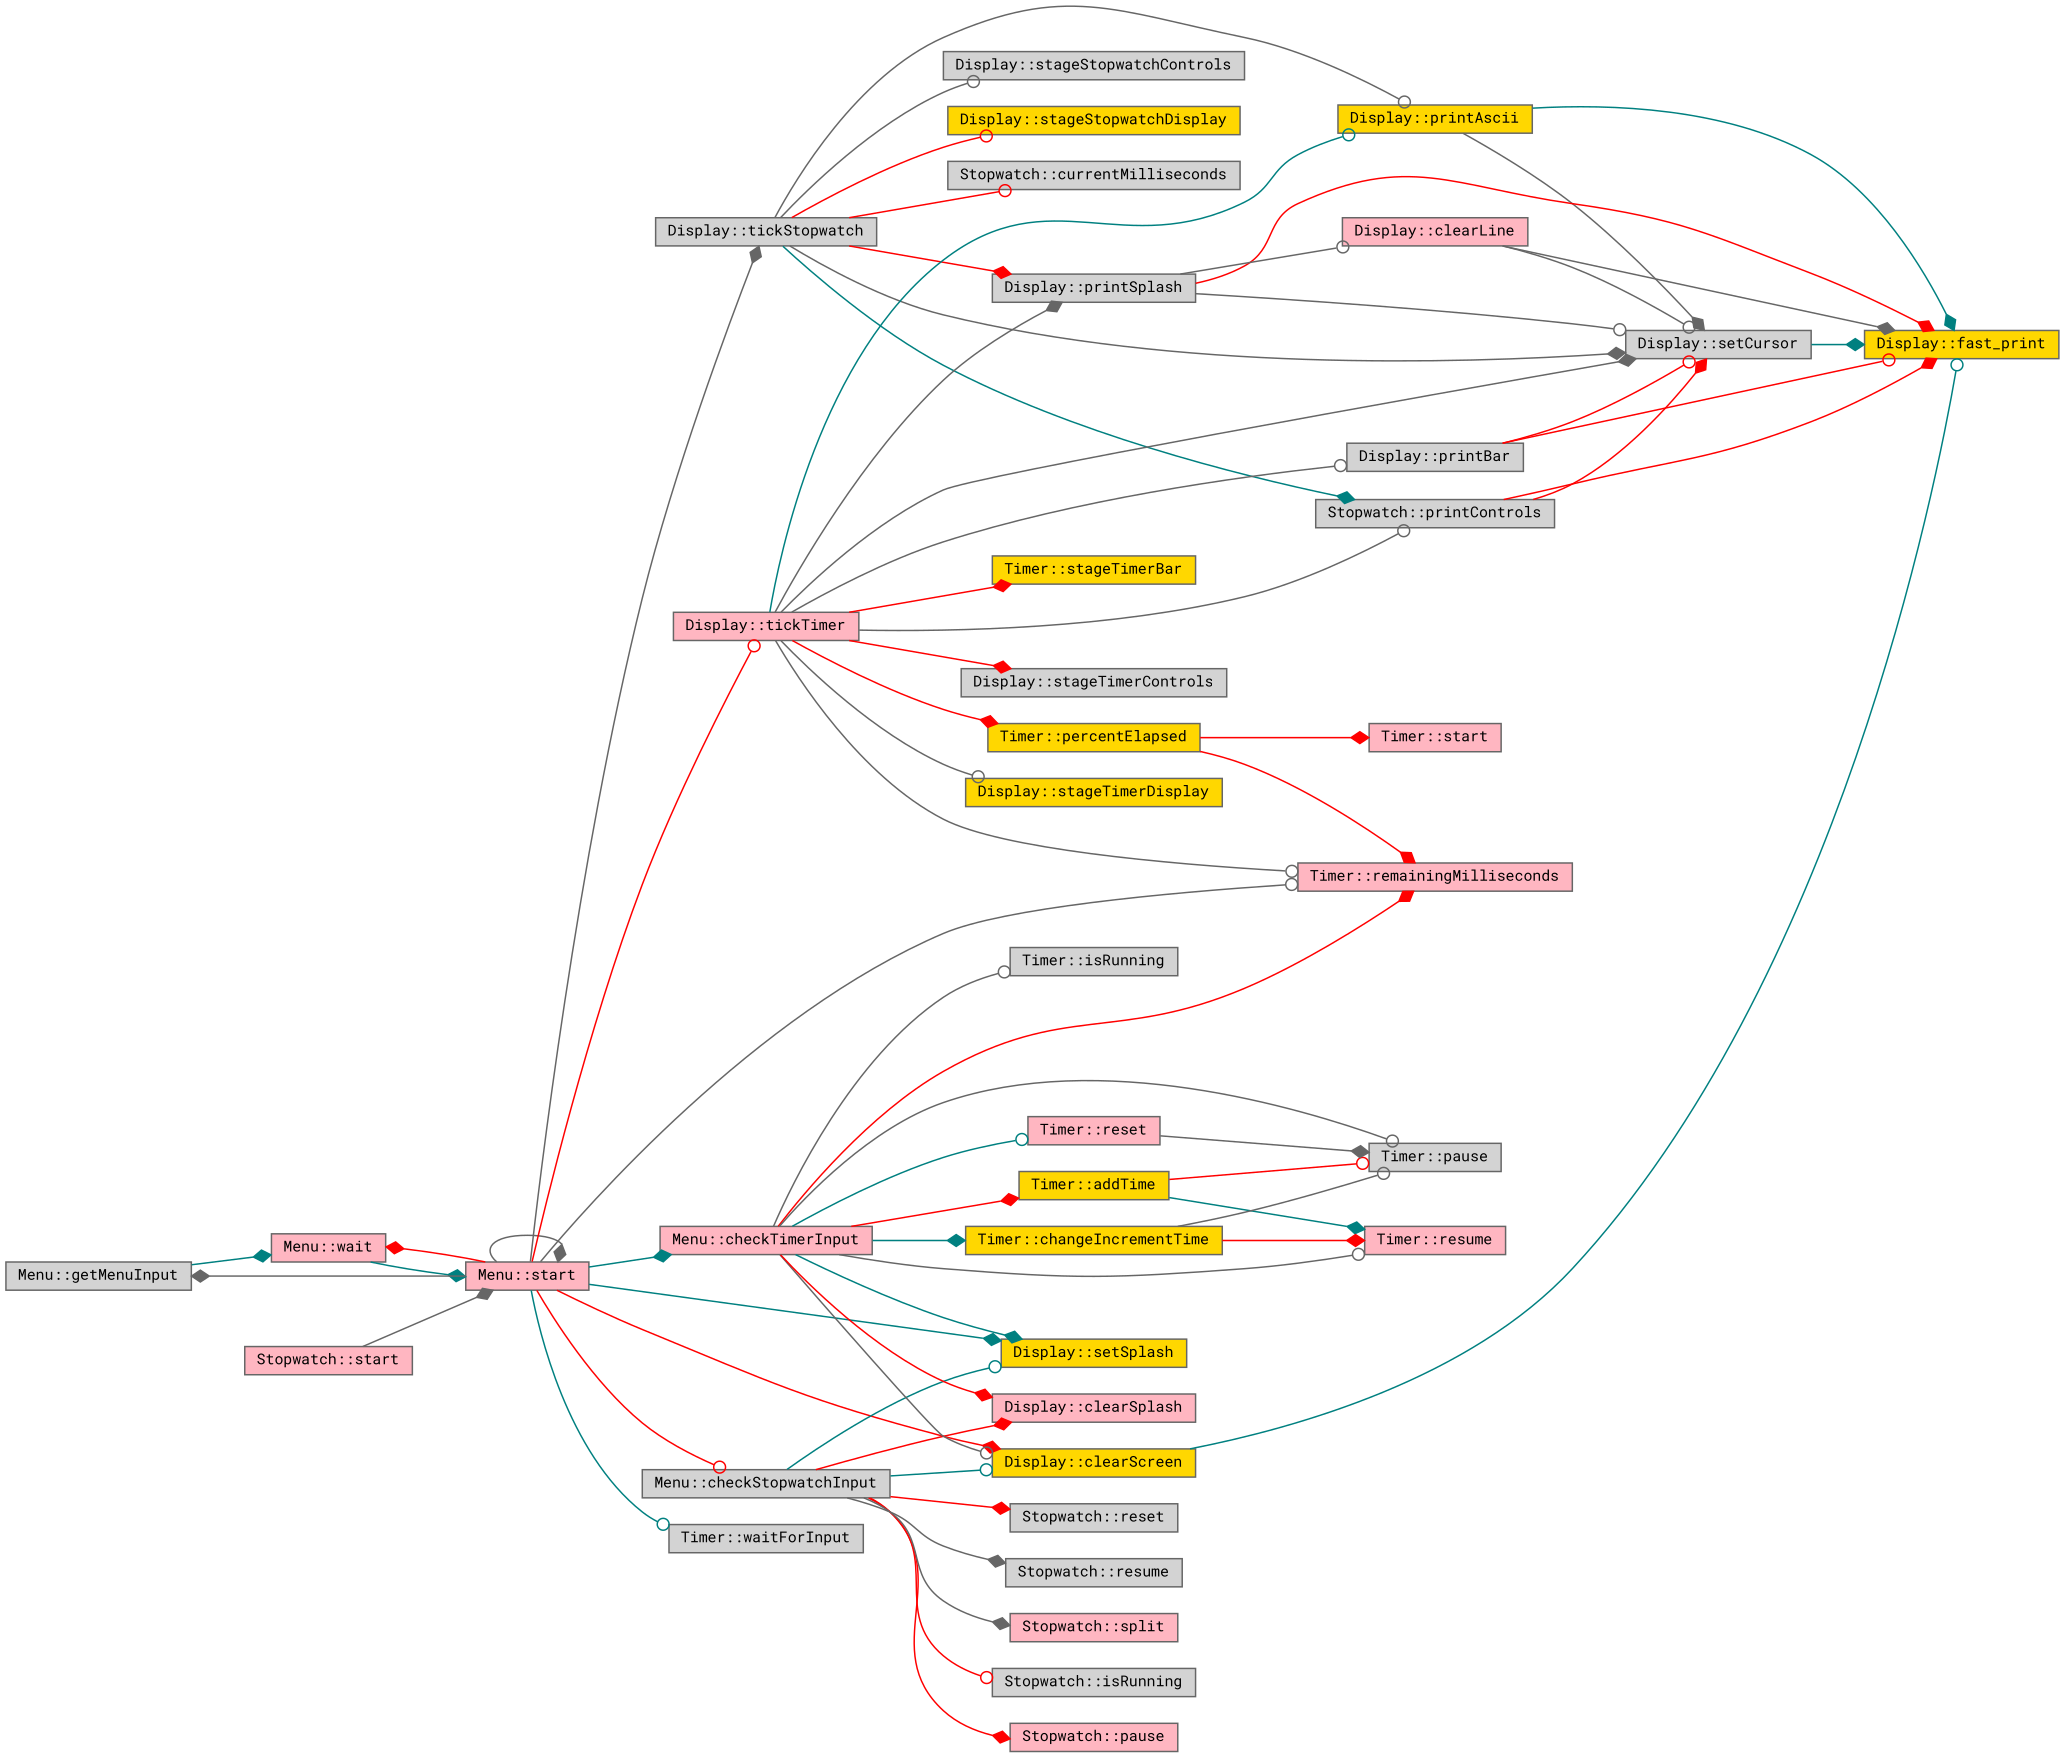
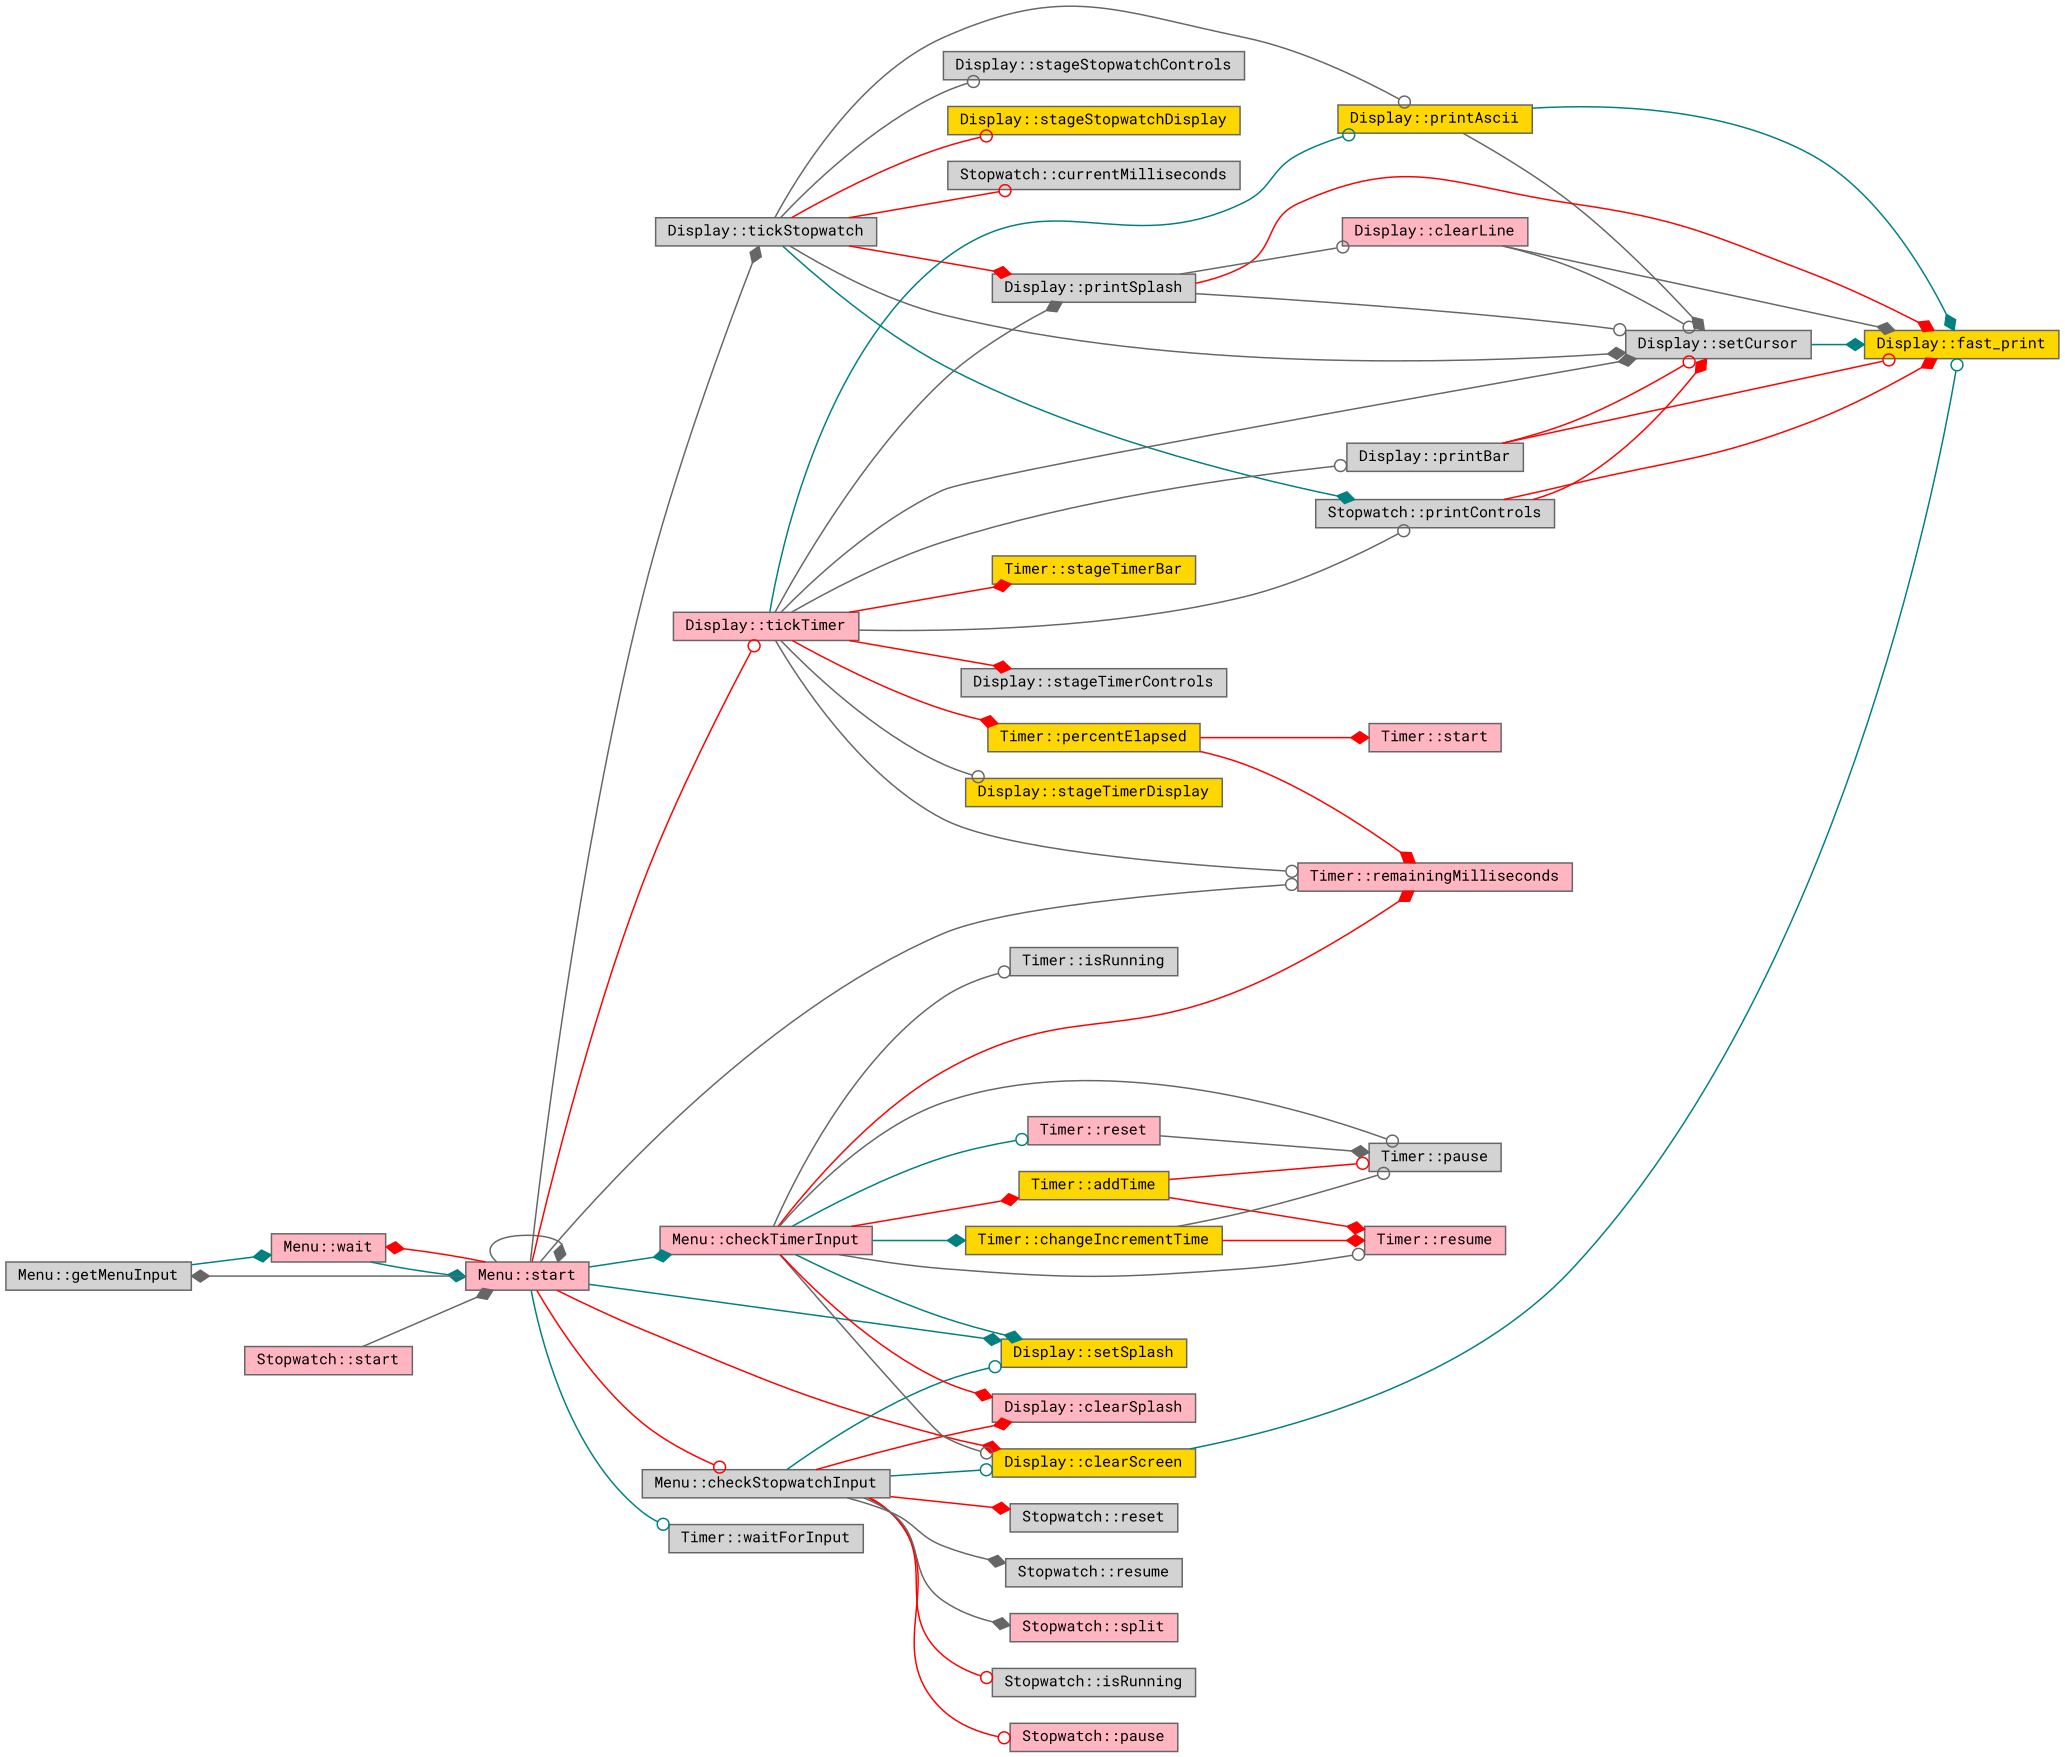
(1276, 1215) -> (1276, 1215)
(914, 1634) -> (914, 1638)
